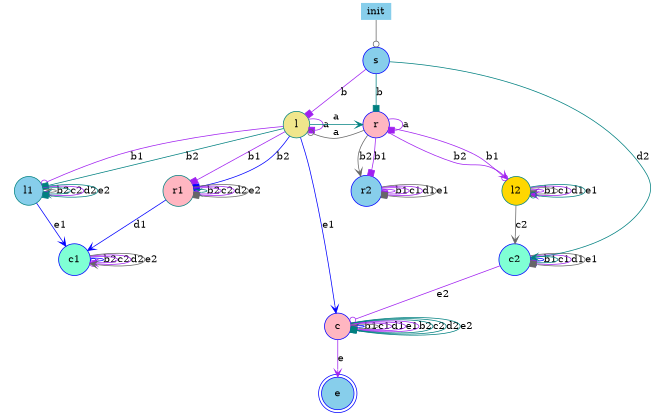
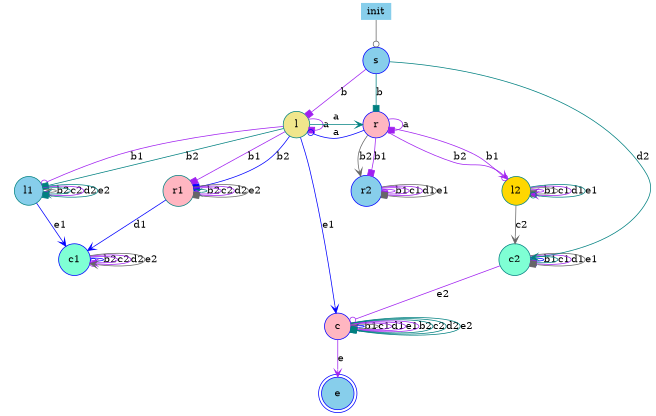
(339, 138) -> (339, 138)
(515, 260) -> (515, 260)
